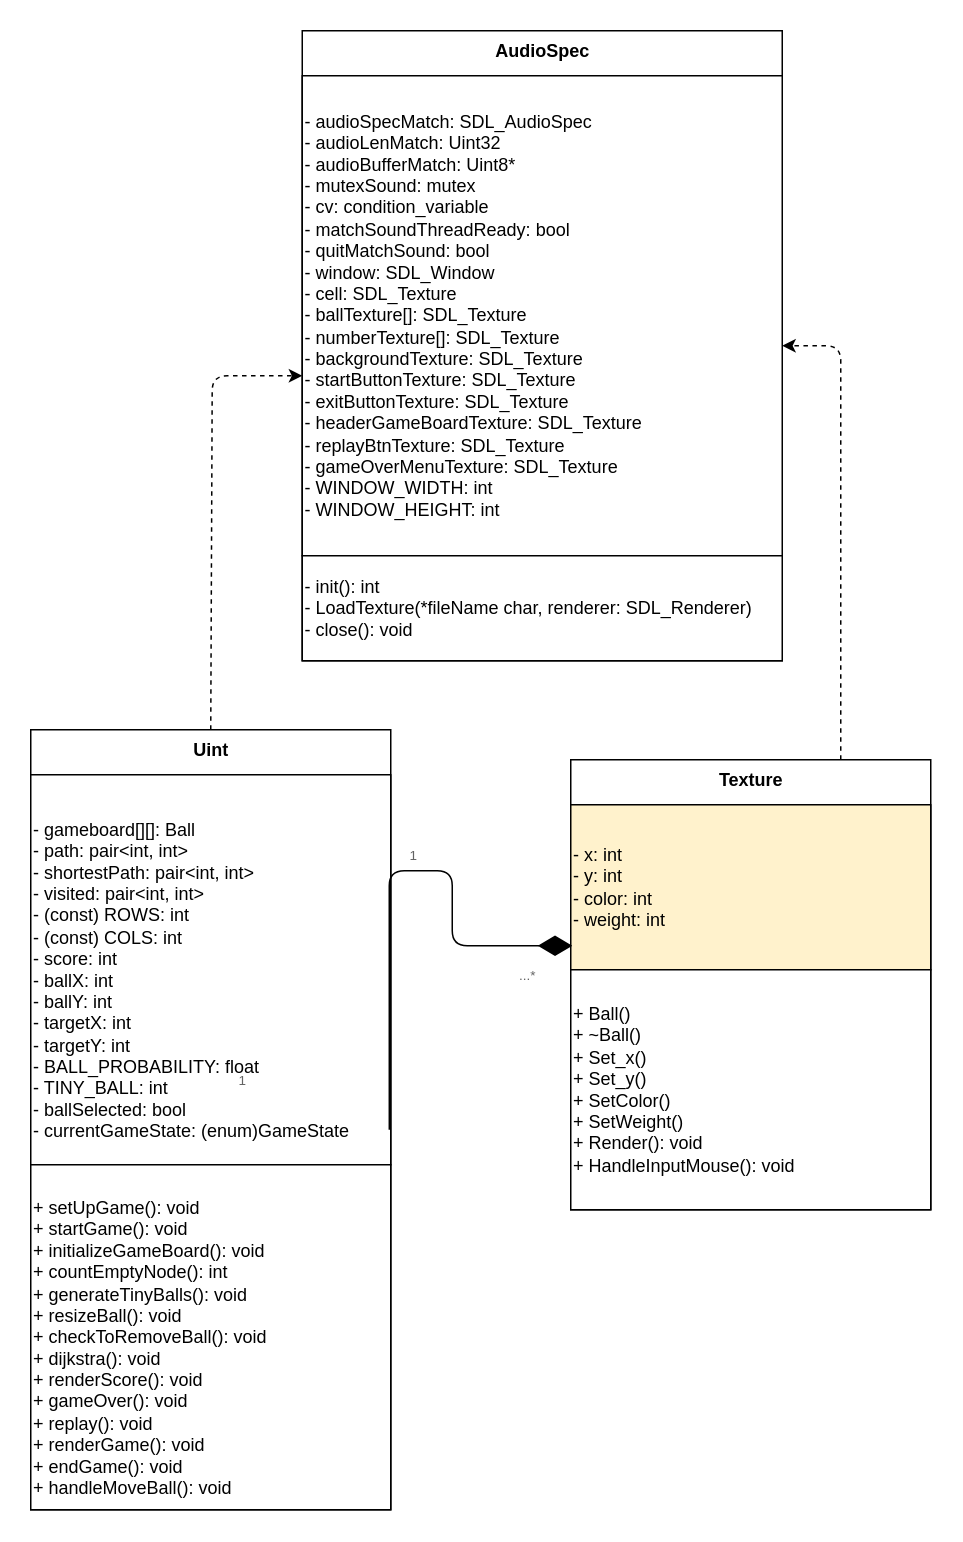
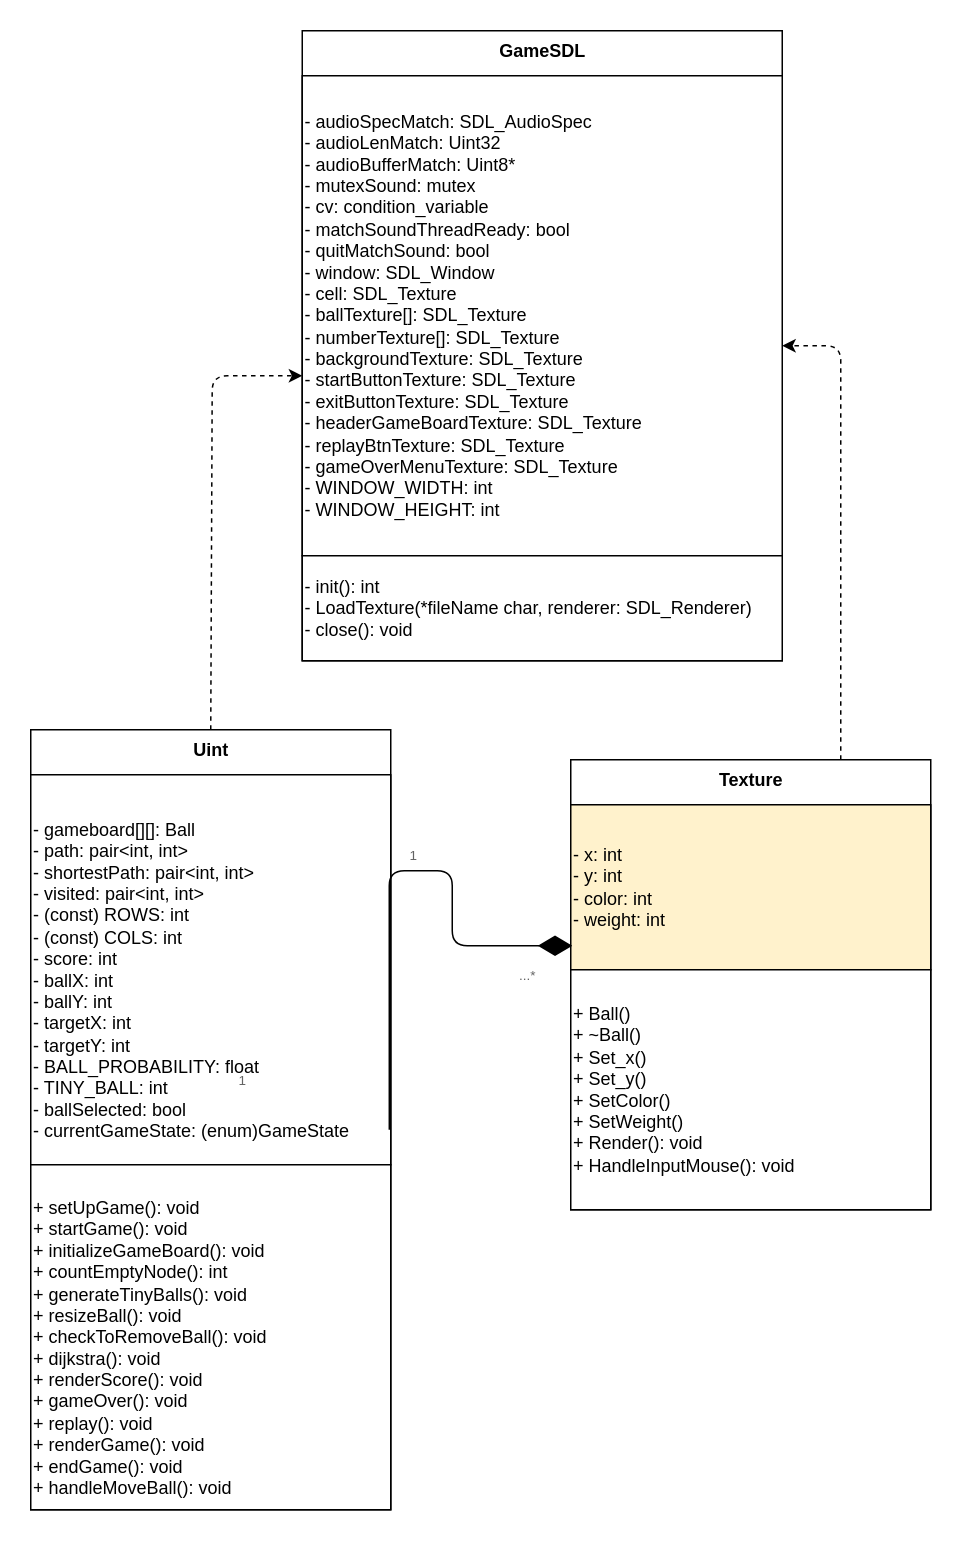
(543, 52) -> (543, 52)
